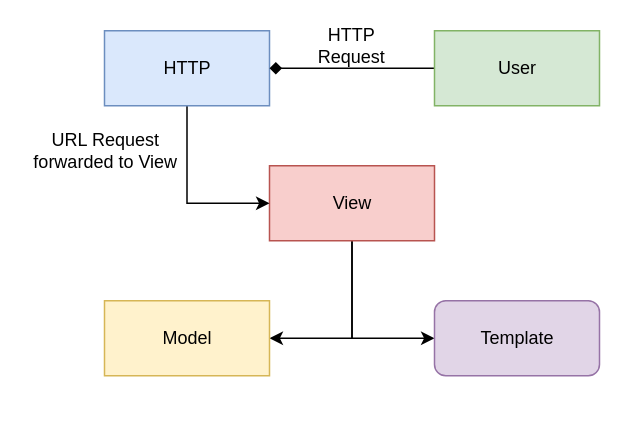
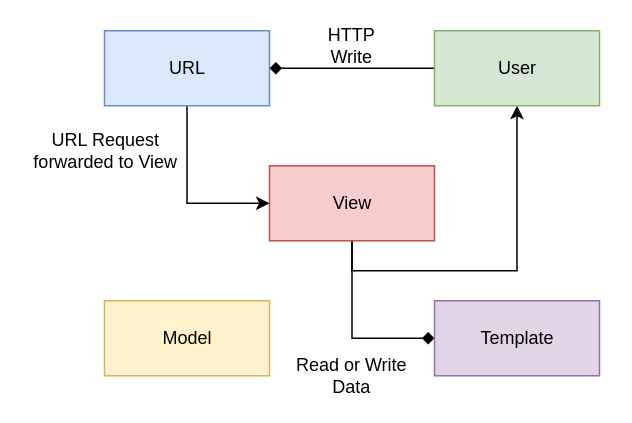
(352, 46) -> (352, 46)
(188, 68) -> (188, 68)
(314, 338) -> (513, 271)
(423, 338) -> (422, 338)
(517, 338) -> (517, 338)
none -> (352, 376)
